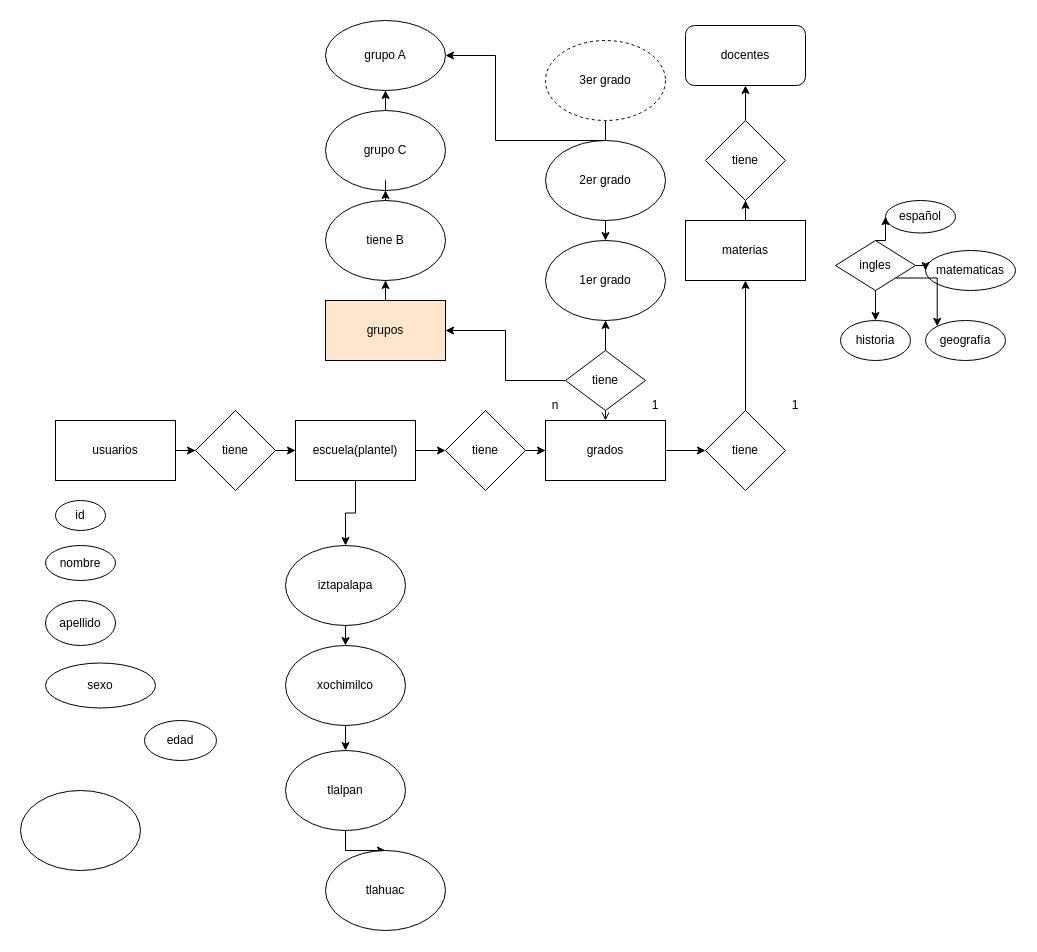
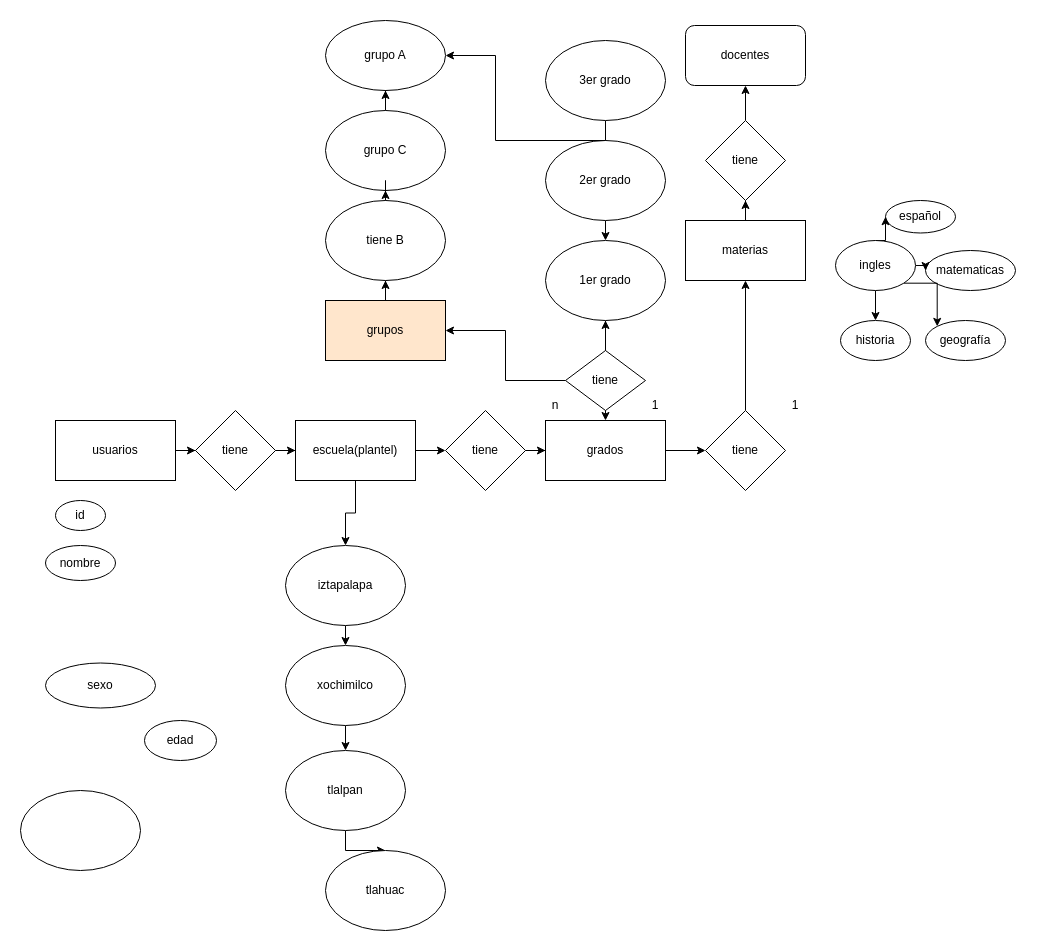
(606, 81) -> (606, 81)
(876, 266) -> (876, 266)
(606, 413) -> (606, 412)
(81, 623) -> none
